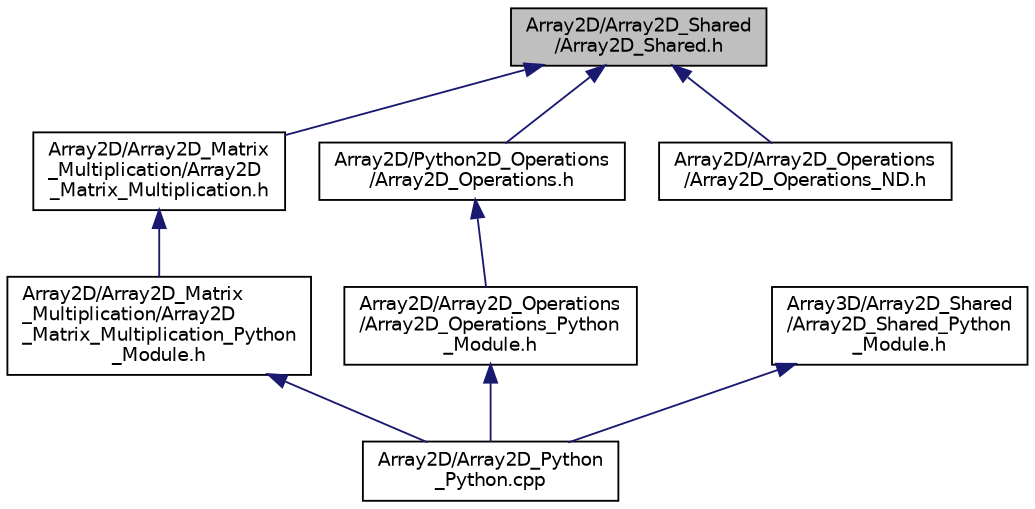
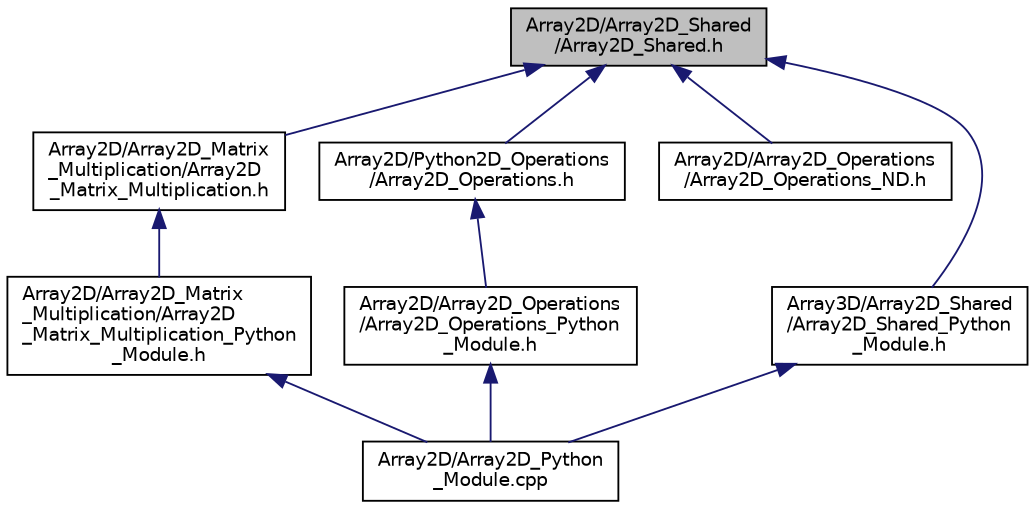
none -> (958, 123)
(491, 471) -> (491, 471)
